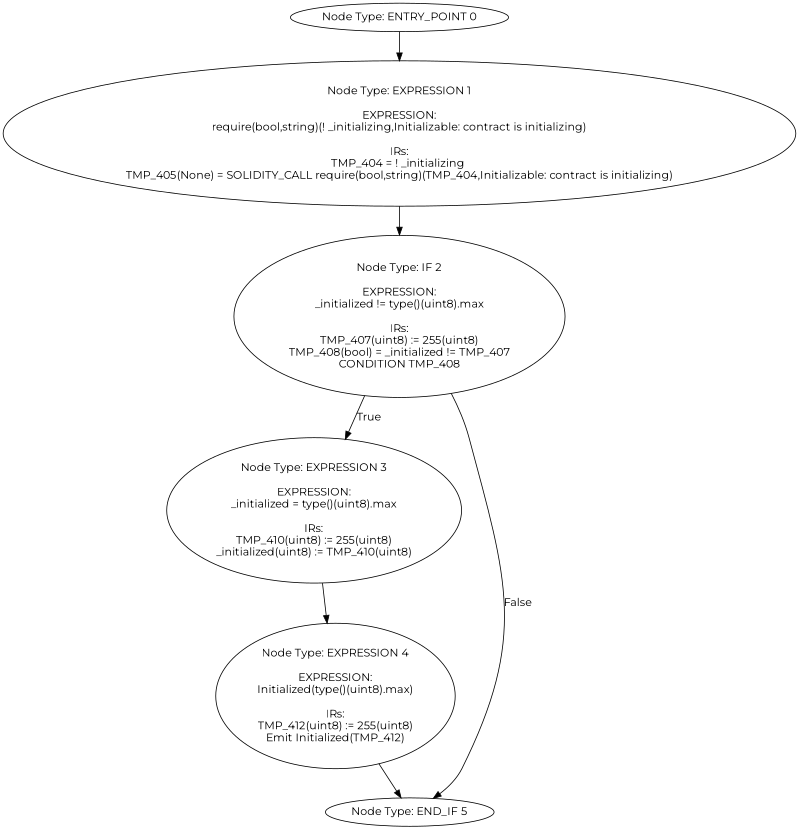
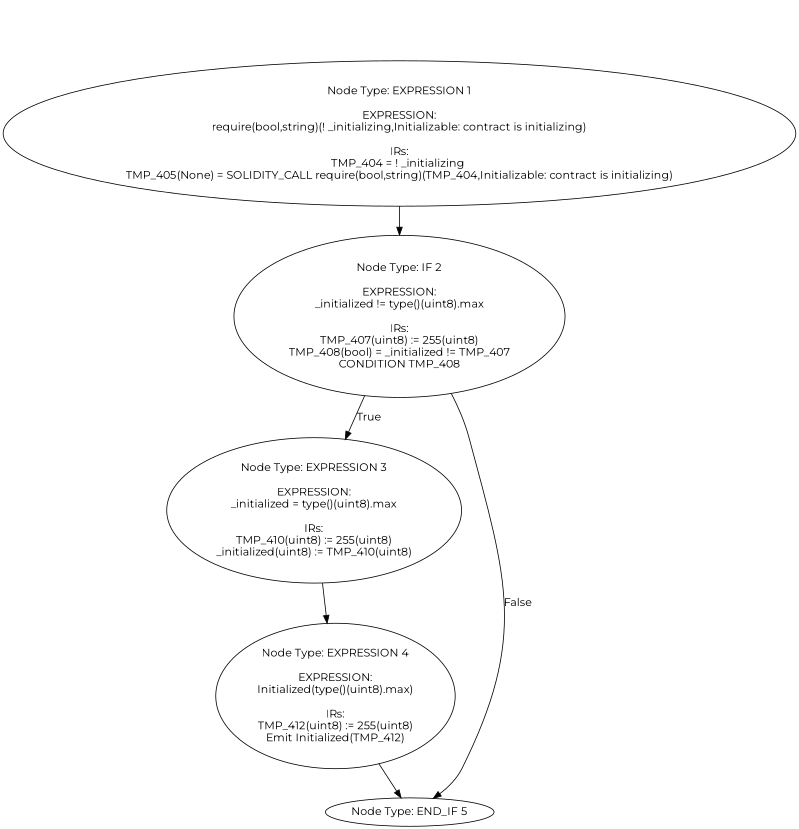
(399, 17) -> none
